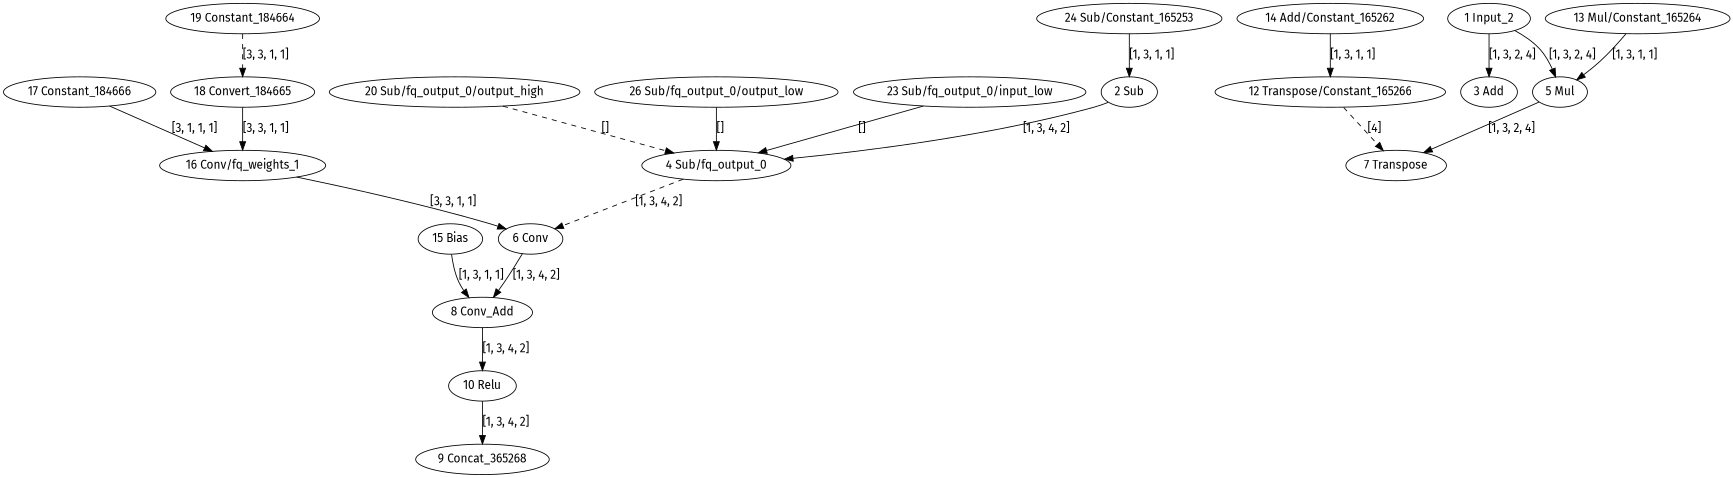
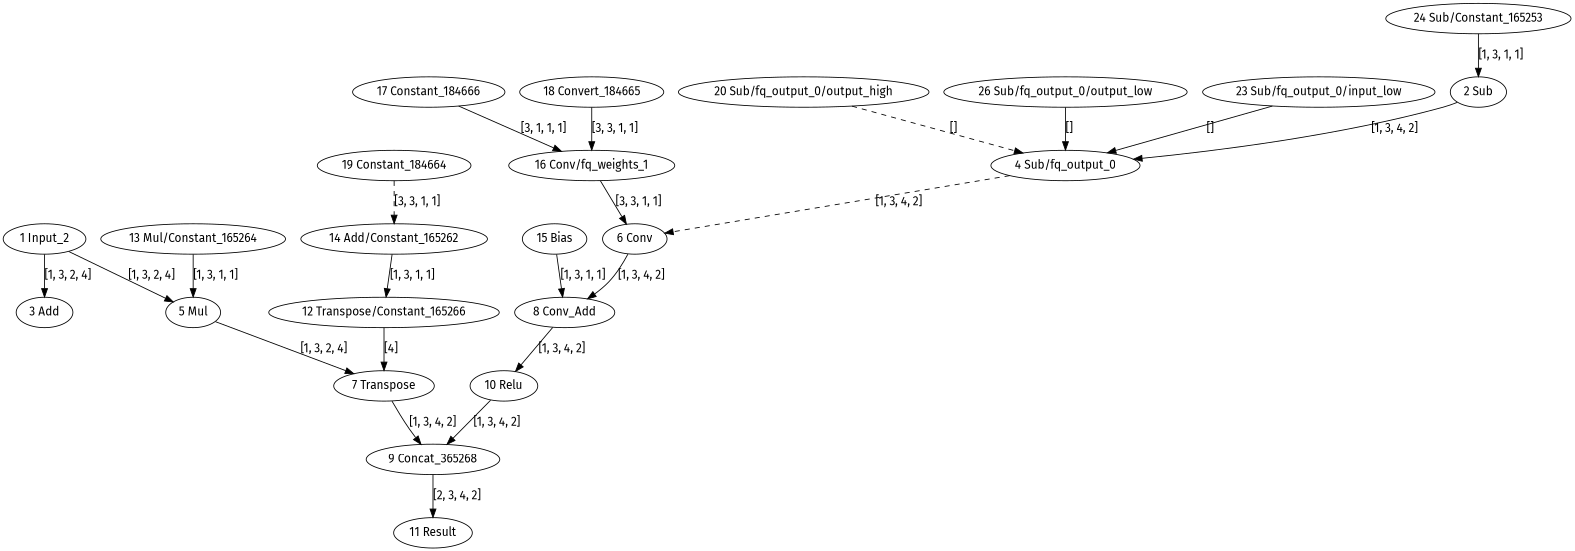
(243, 51) -> (394, 198)
(1360, 126) -> (384, 345)
none -> (403, 420)
none -> (433, 533)
